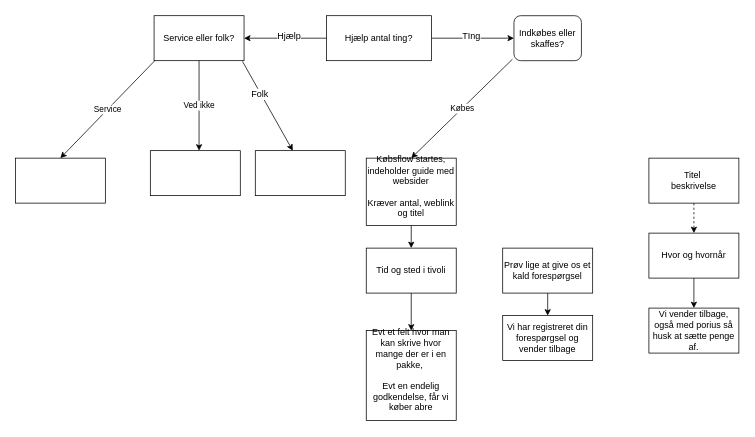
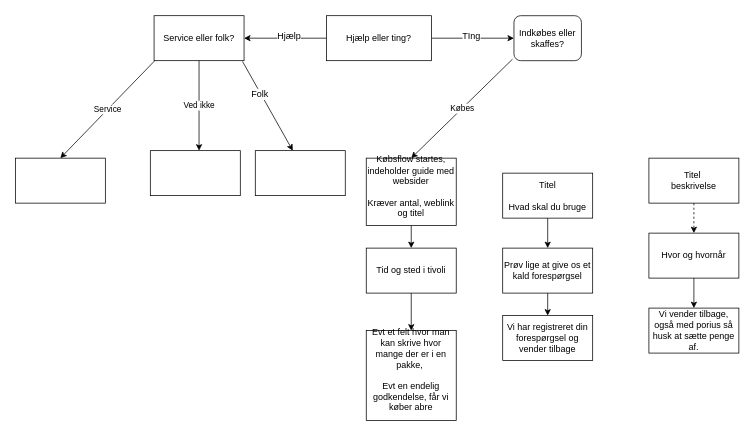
(379, 38) -> (379, 38)
none -> (548, 195)
none -> (548, 230)
